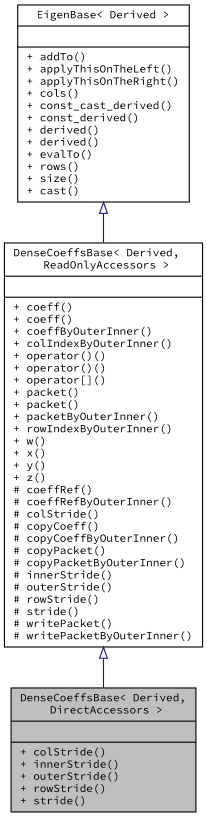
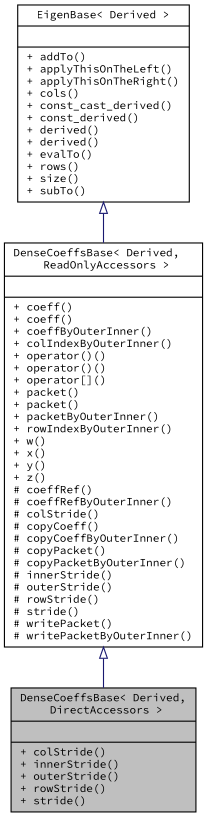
(54, 191) -> (57, 191)
